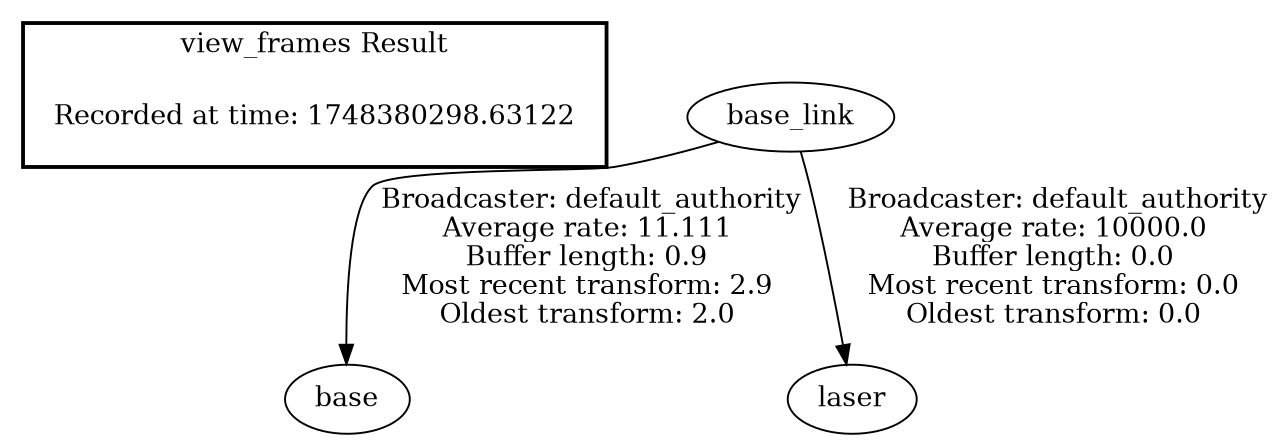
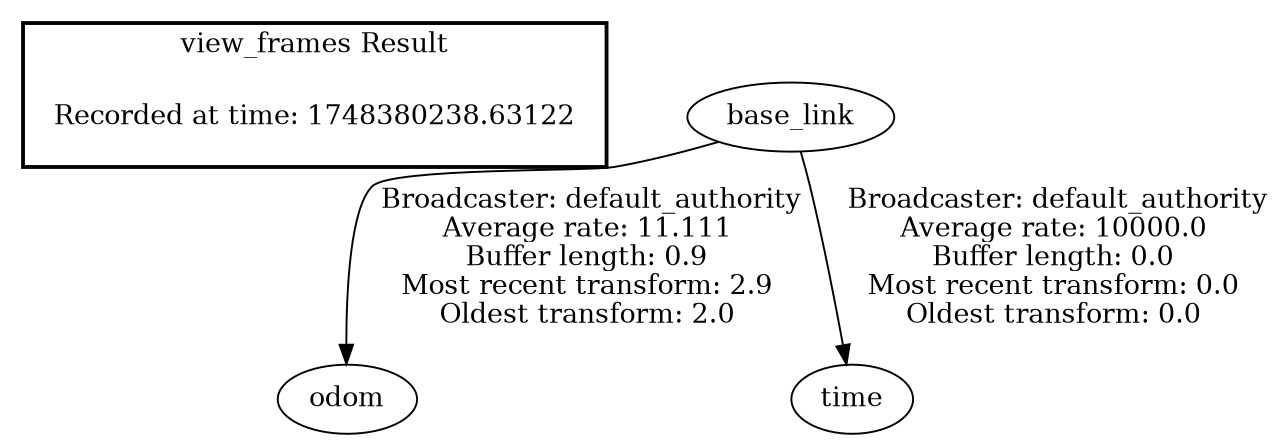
(315, 117) -> (315, 117)
(347, 399) -> (347, 399)
(852, 399) -> (852, 399)
